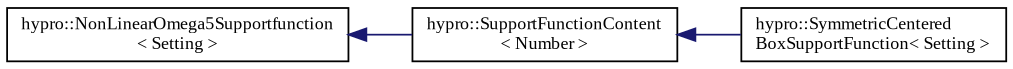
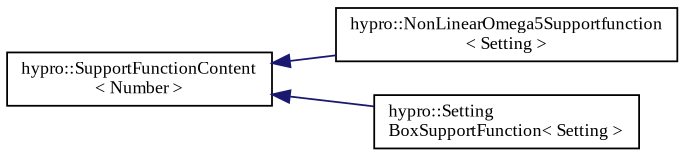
(389, 35) -> (313, 58)
(874, 35) -> (507, 122)
